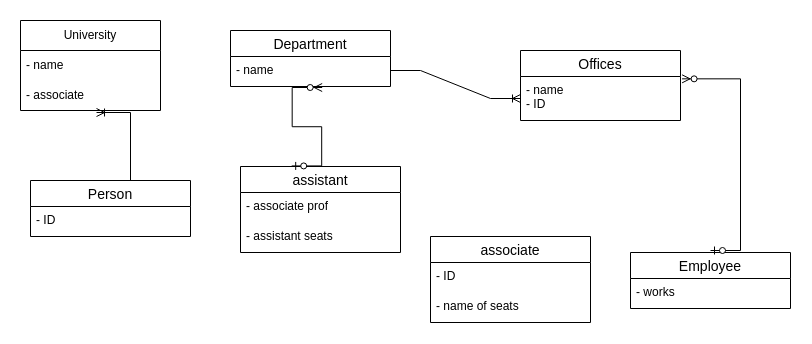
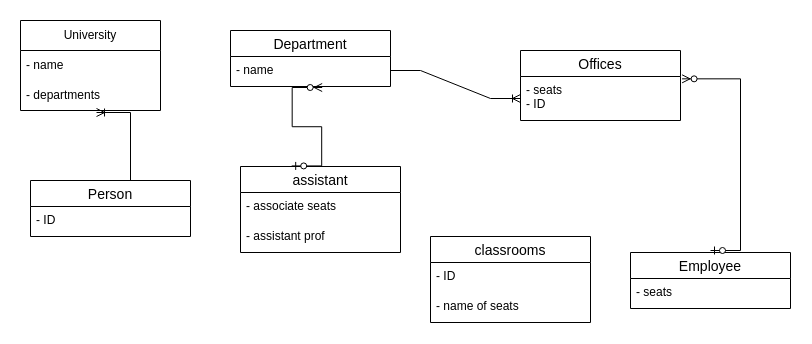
(60, 96) -> (69, 96)
(545, 98) -> (548, 98)
(296, 207) -> (299, 207)
(299, 237) -> (296, 237)
(510, 250) -> (510, 250)
(658, 293) -> (658, 293)
